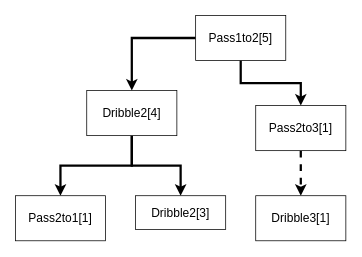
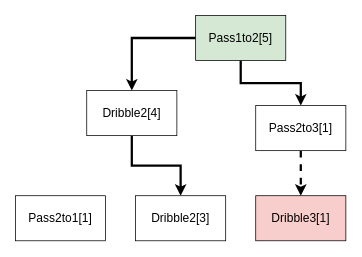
(240, 38) -> (240, 38)
(83, 165) -> none
(180, 212) -> (180, 218)
(300, 218) -> (300, 218)
